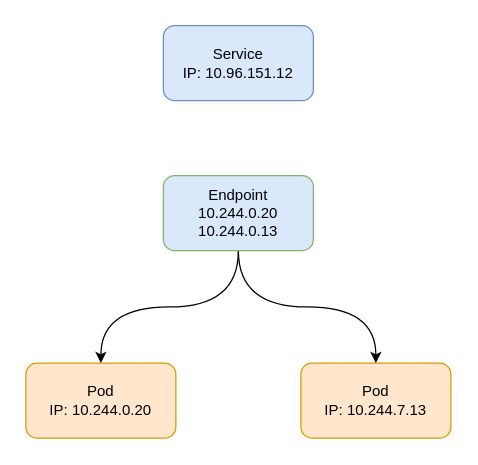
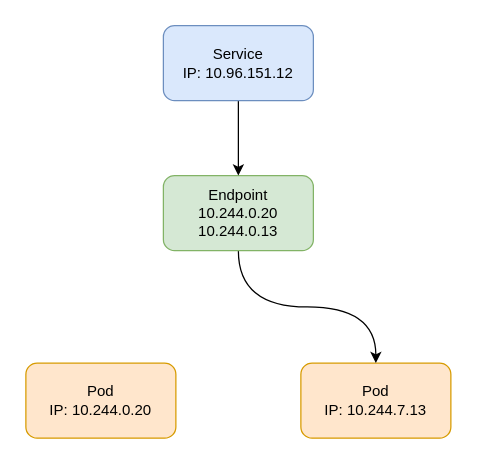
none -> (238, 134)
(238, 213) -> (238, 213)
(165, 307) -> none
